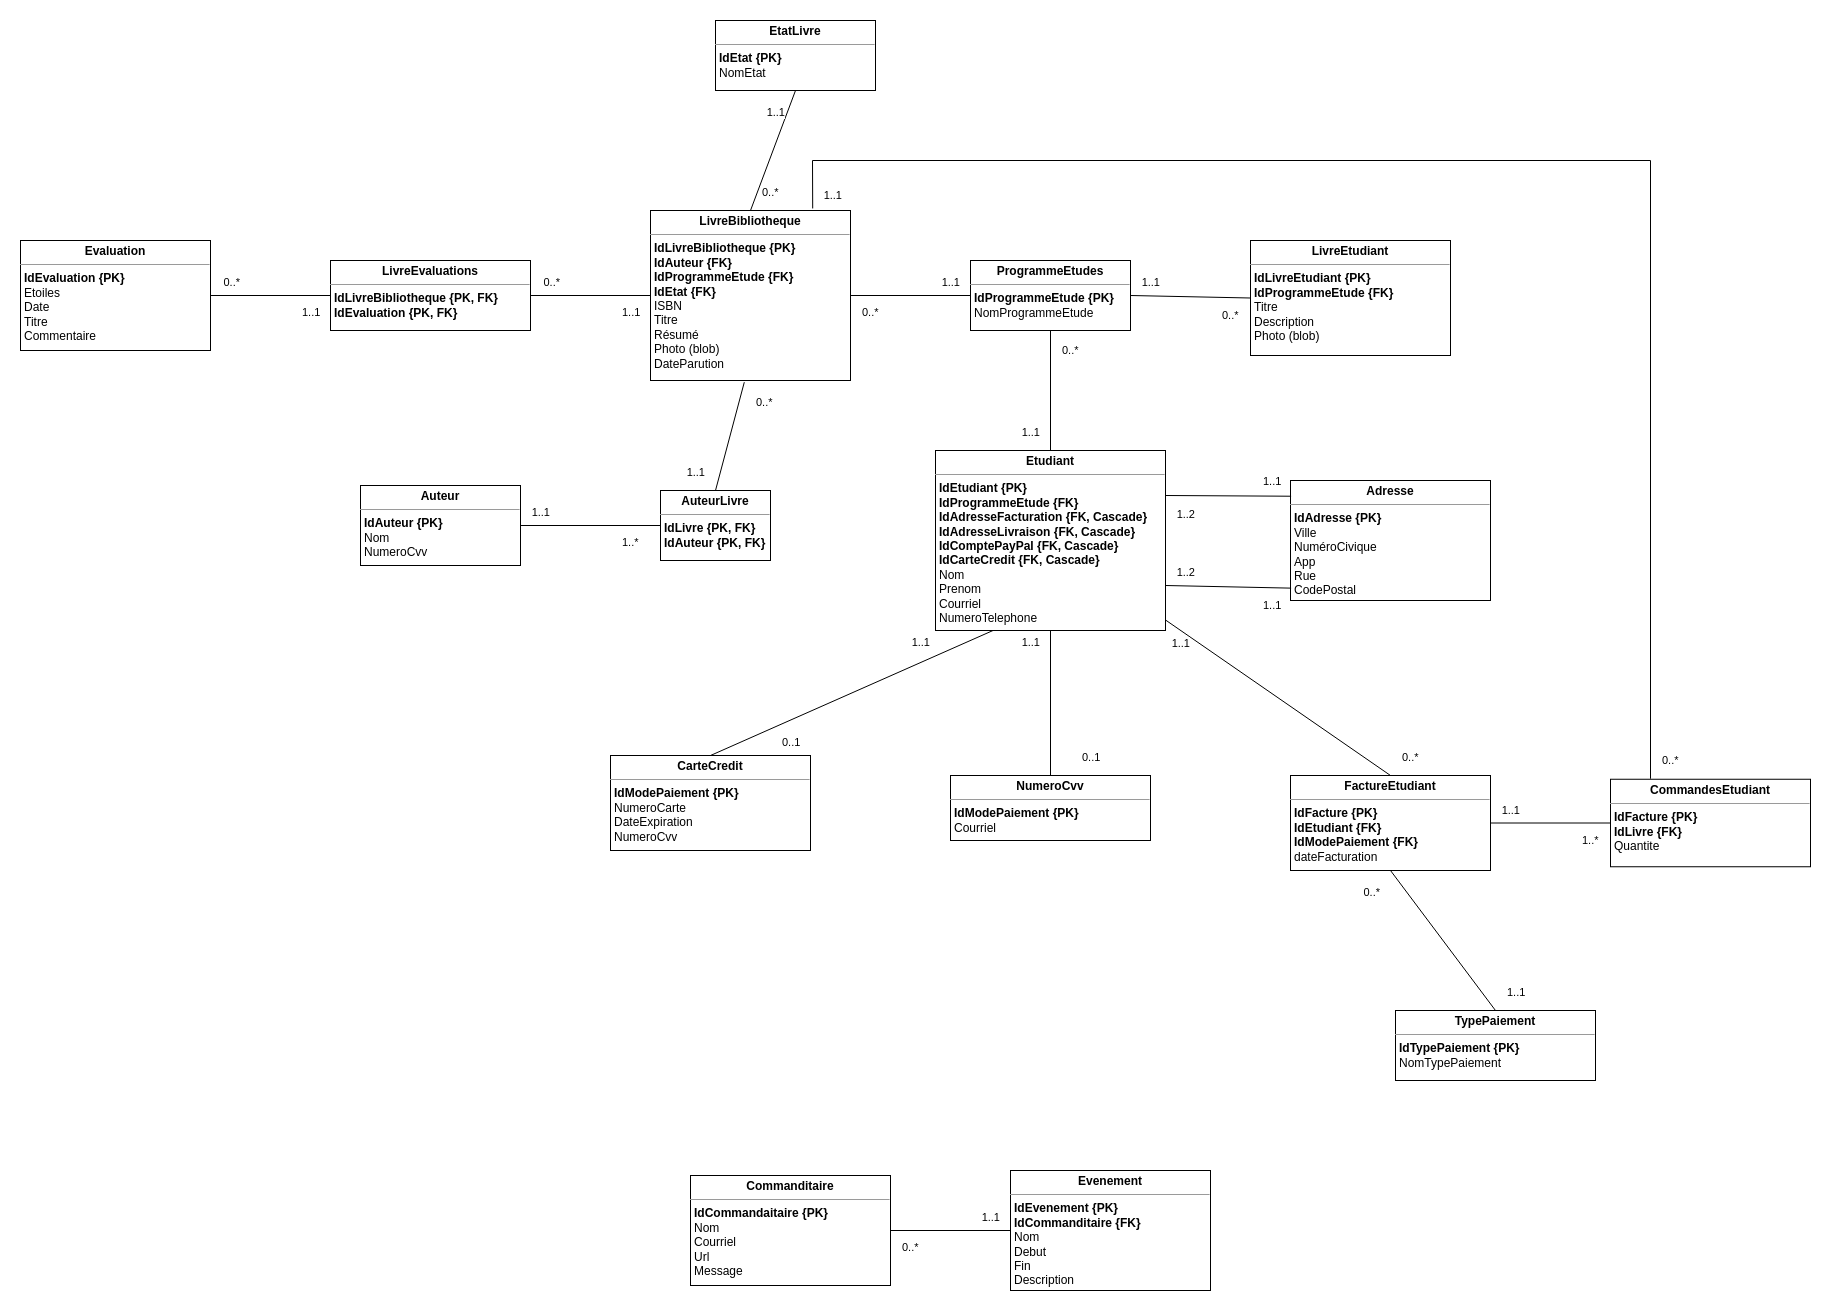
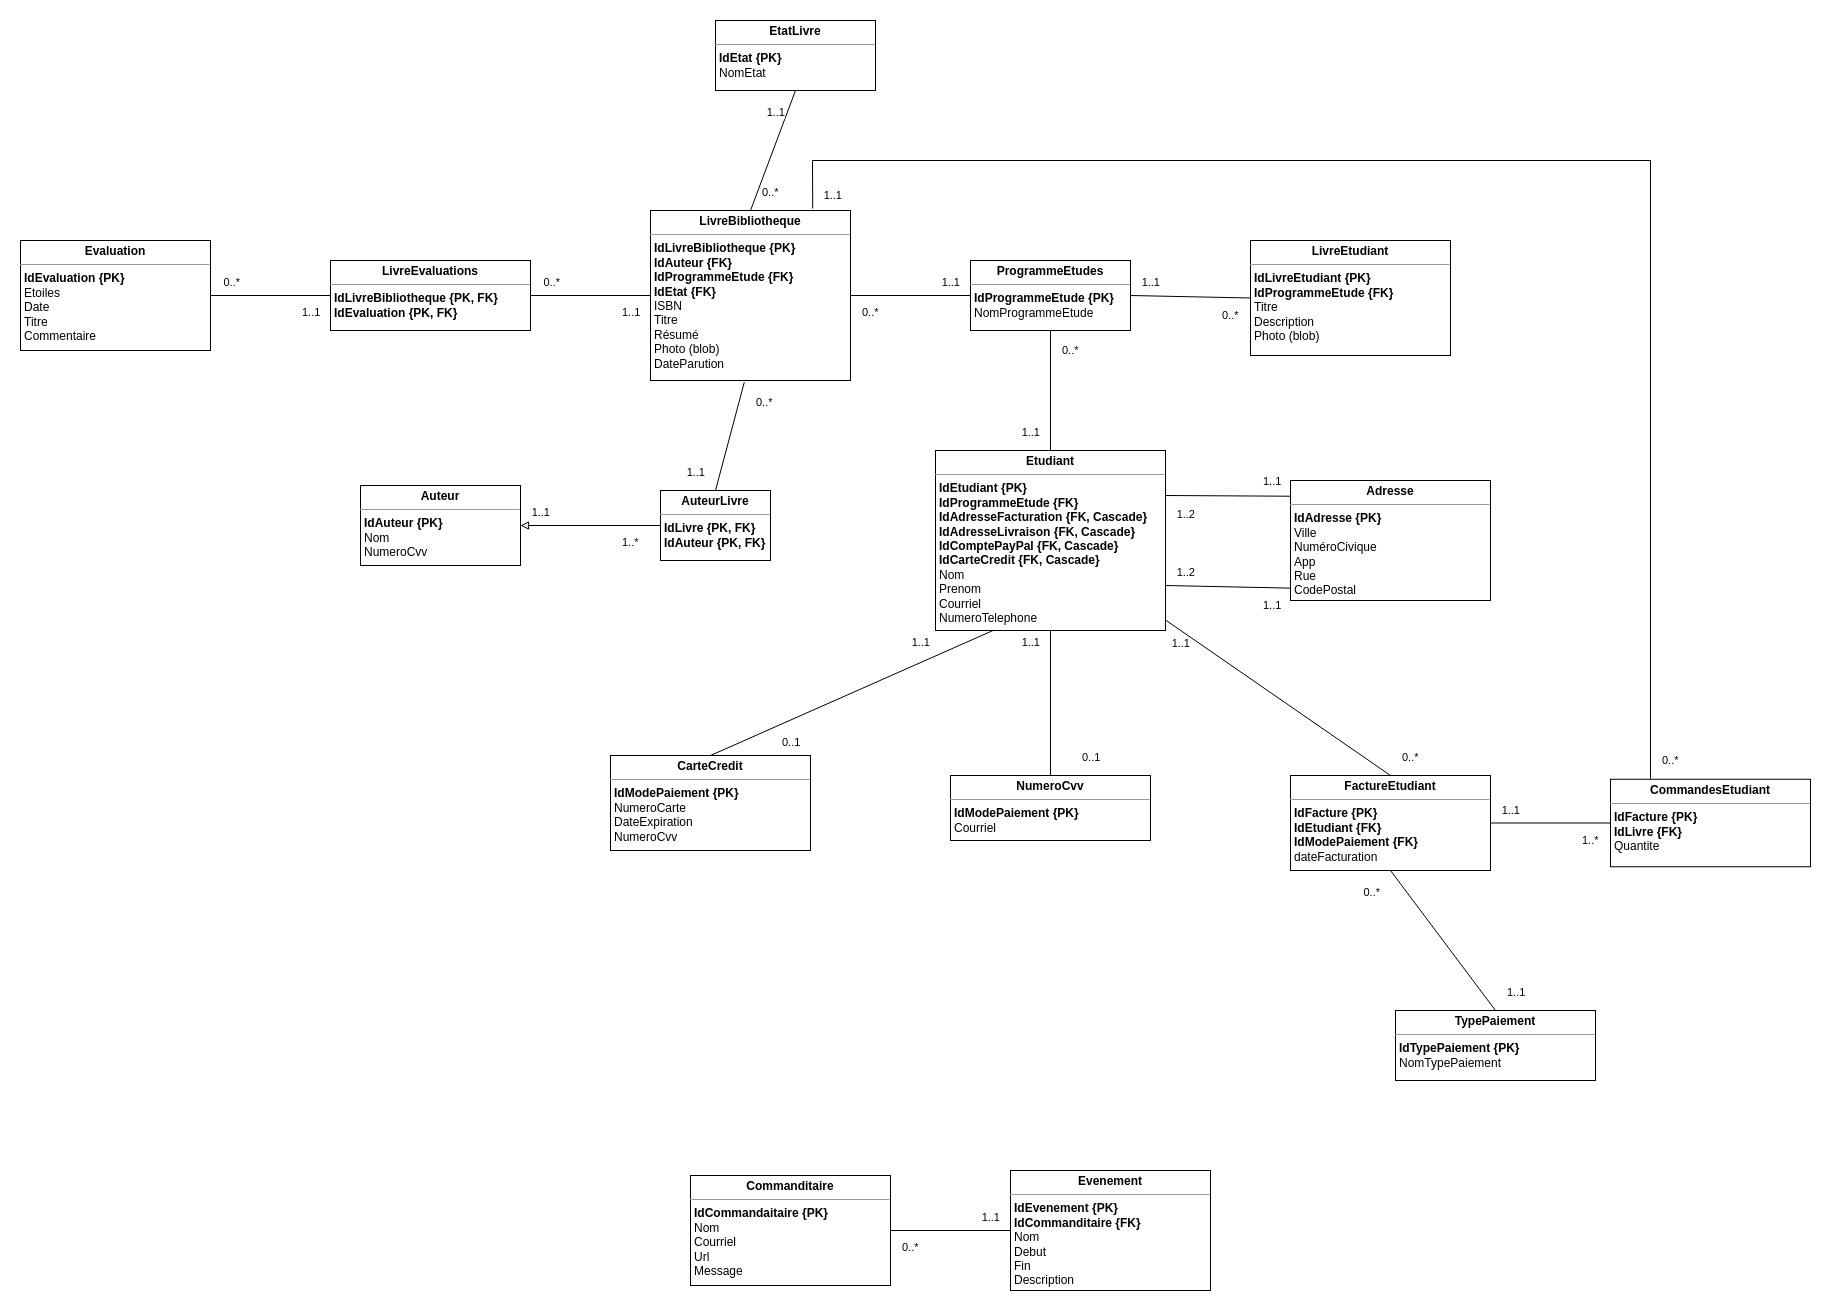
(527, 526) -> (530, 526)
